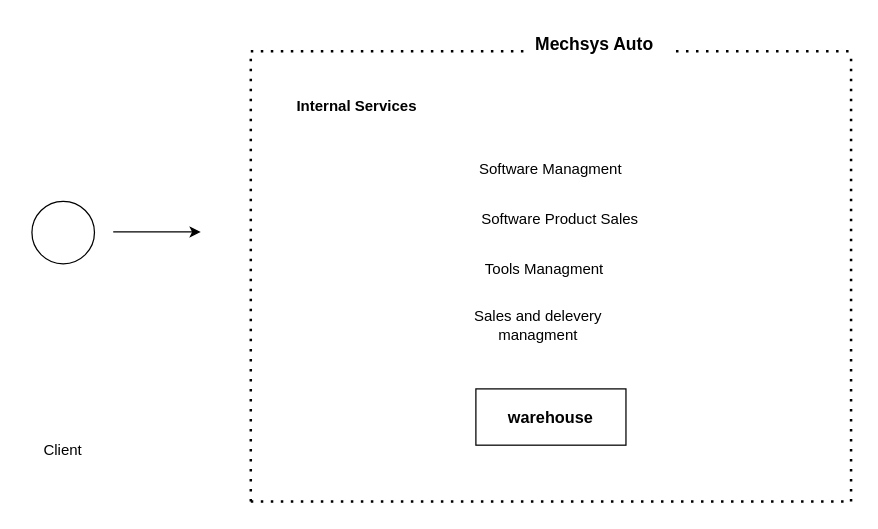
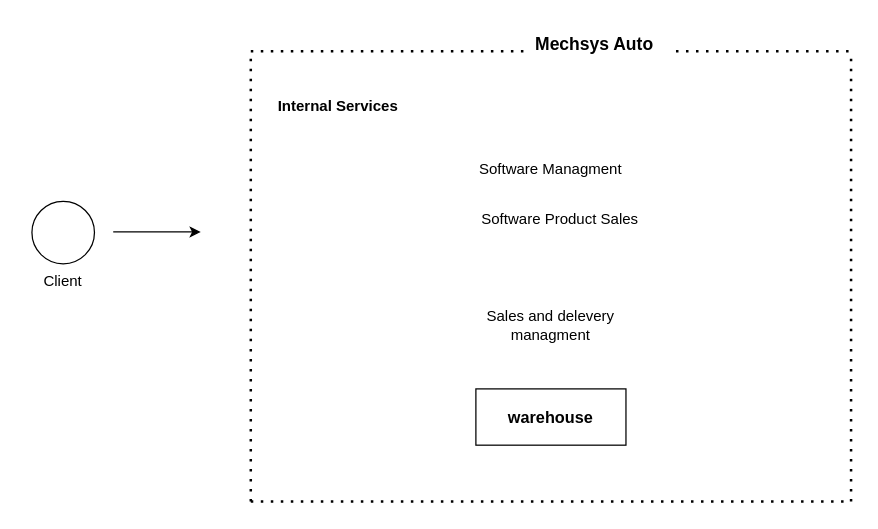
(357, 107) -> (338, 107)
(544, 270) -> none
(538, 326) -> (551, 326)
(63, 451) -> (63, 282)
